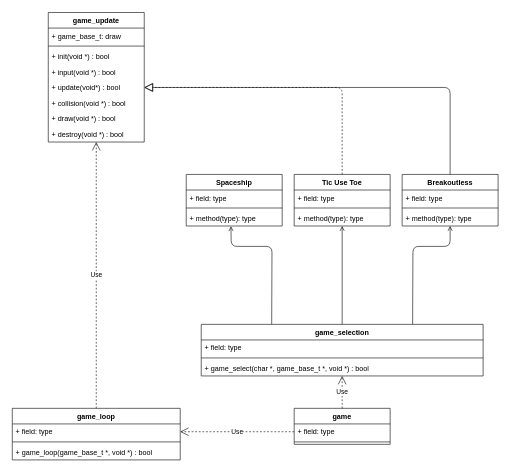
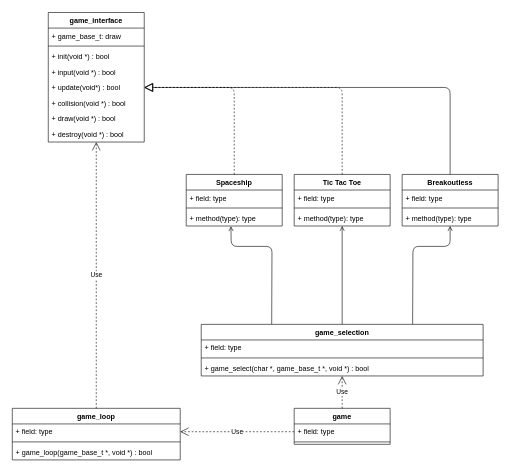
(96, 20) -> (96, 20)
none -> (234, 131)
(342, 182) -> (342, 182)
